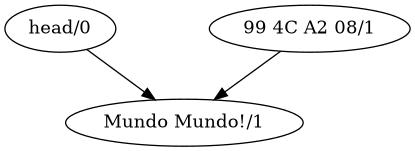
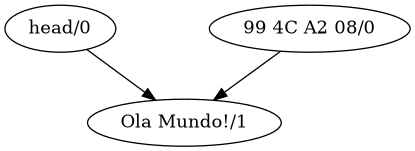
(310, 29) -> (310, 29)
(184, 123) -> (184, 123)
